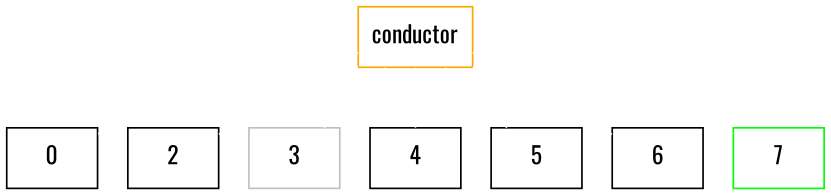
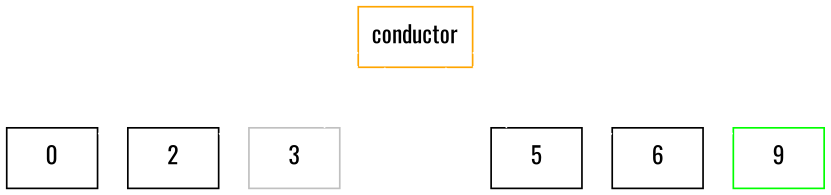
(415, 158) -> none
(779, 158) -> (779, 158)
